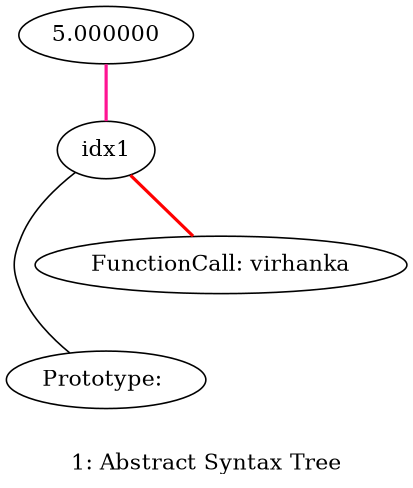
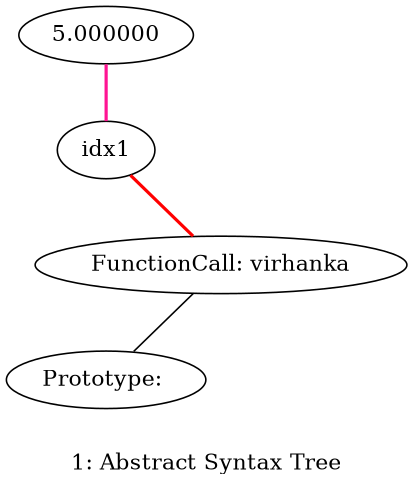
(14, 261) -> (163, 322)
